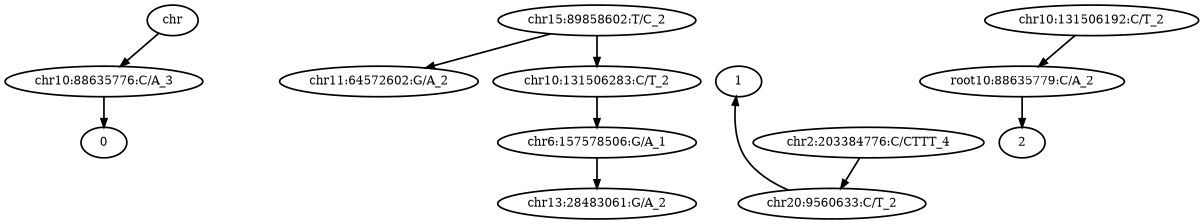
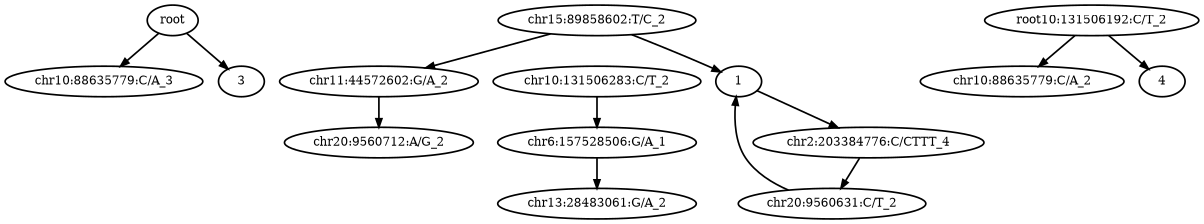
(173, 20) -> (173, 20)
(1092, 20) -> (1092, 20)
(597, 47) -> (672, 51)
(104, 81) -> (104, 81)
none -> (241, 81)
(379, 81) -> (379, 81)
(1022, 81) -> (1022, 81)
none -> (1162, 81)
none -> (794, 107)
(104, 143) -> none
none -> (379, 143)
(597, 143) -> (597, 143)
(1022, 143) -> none
(832, 204) -> (832, 204)
